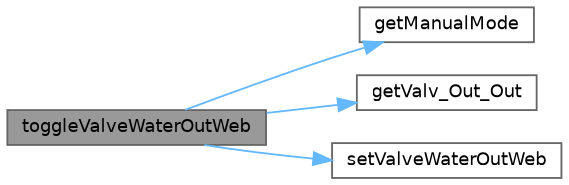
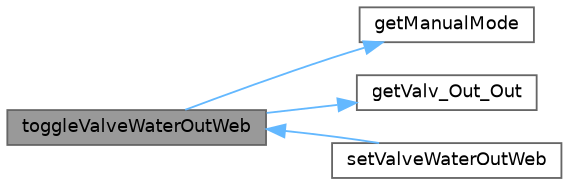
(259, 153) -> (332, 136)
